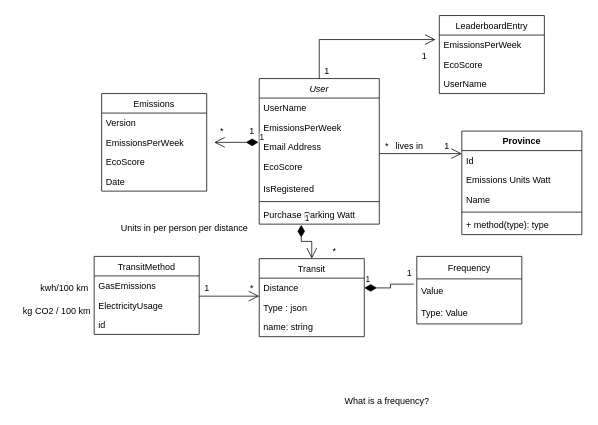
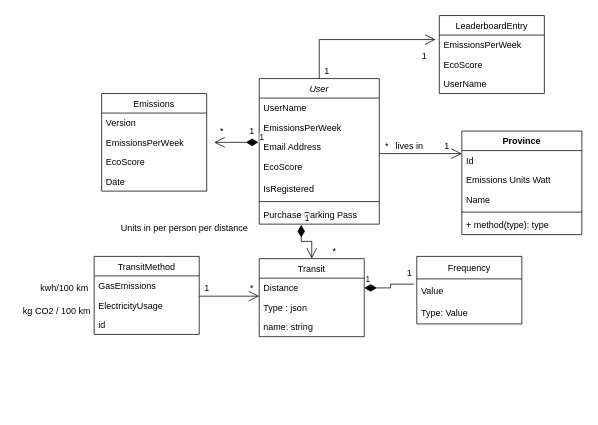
(313, 215) -> (313, 215)
(387, 401) -> none
